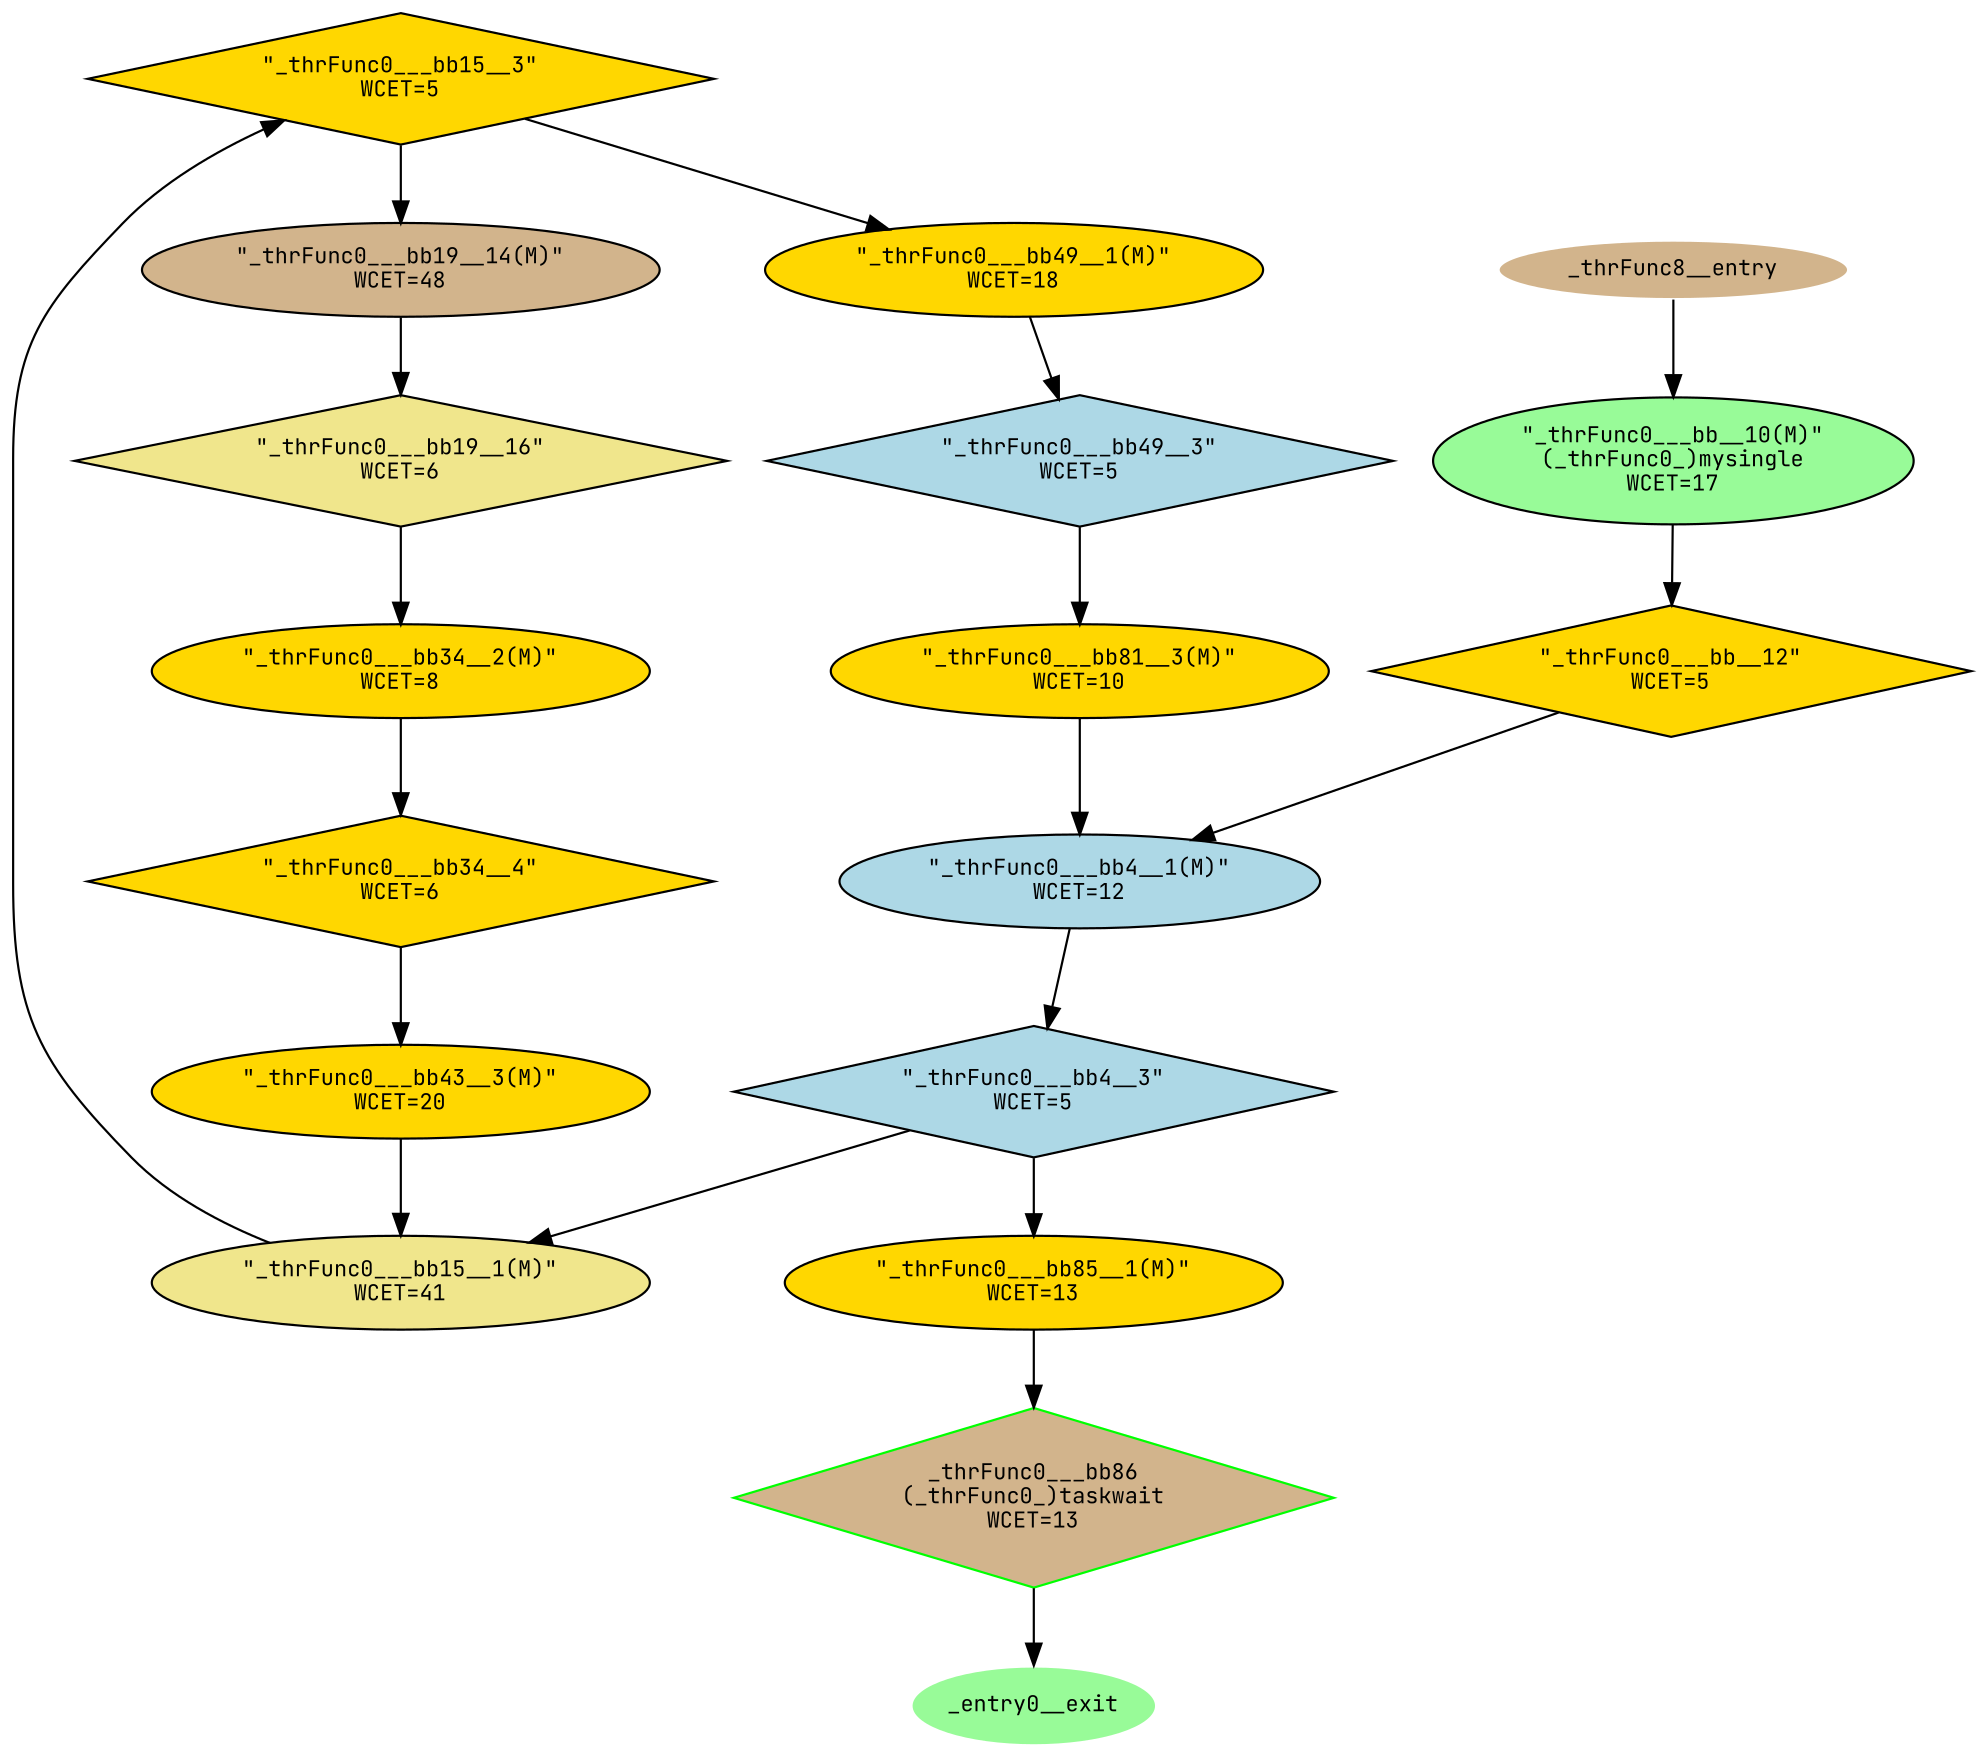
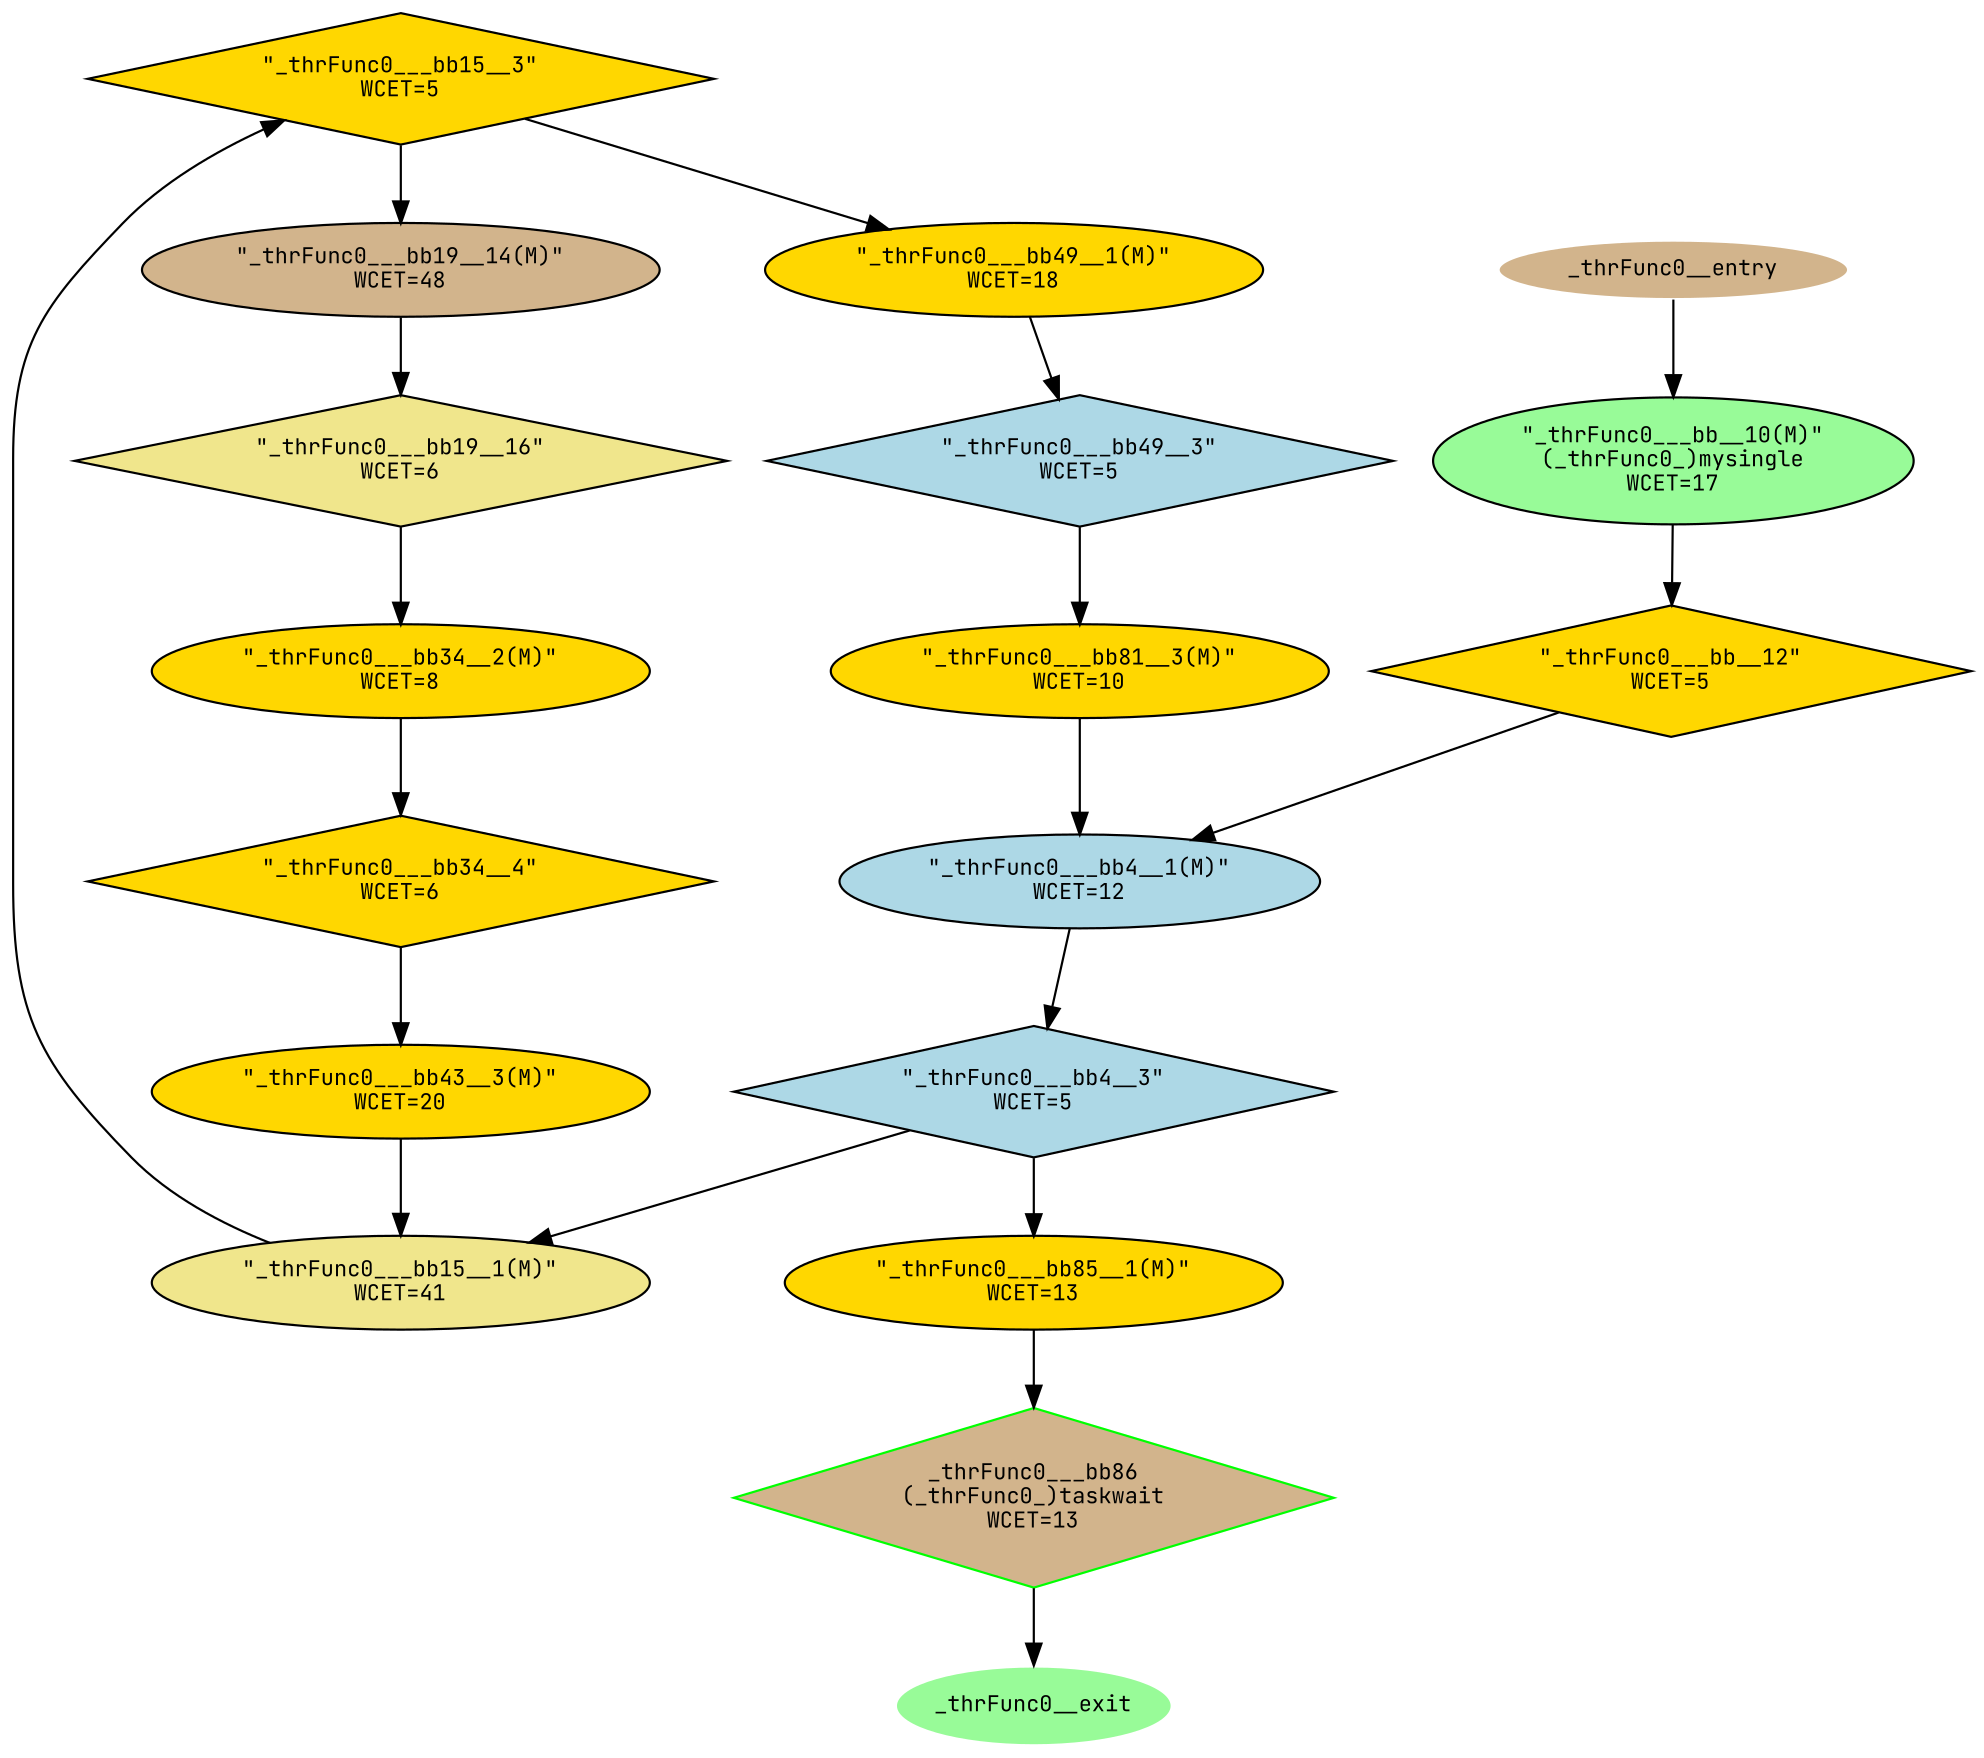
(1673, 270) -> (1673, 270)
(1034, 1706) -> (1034, 1706)
